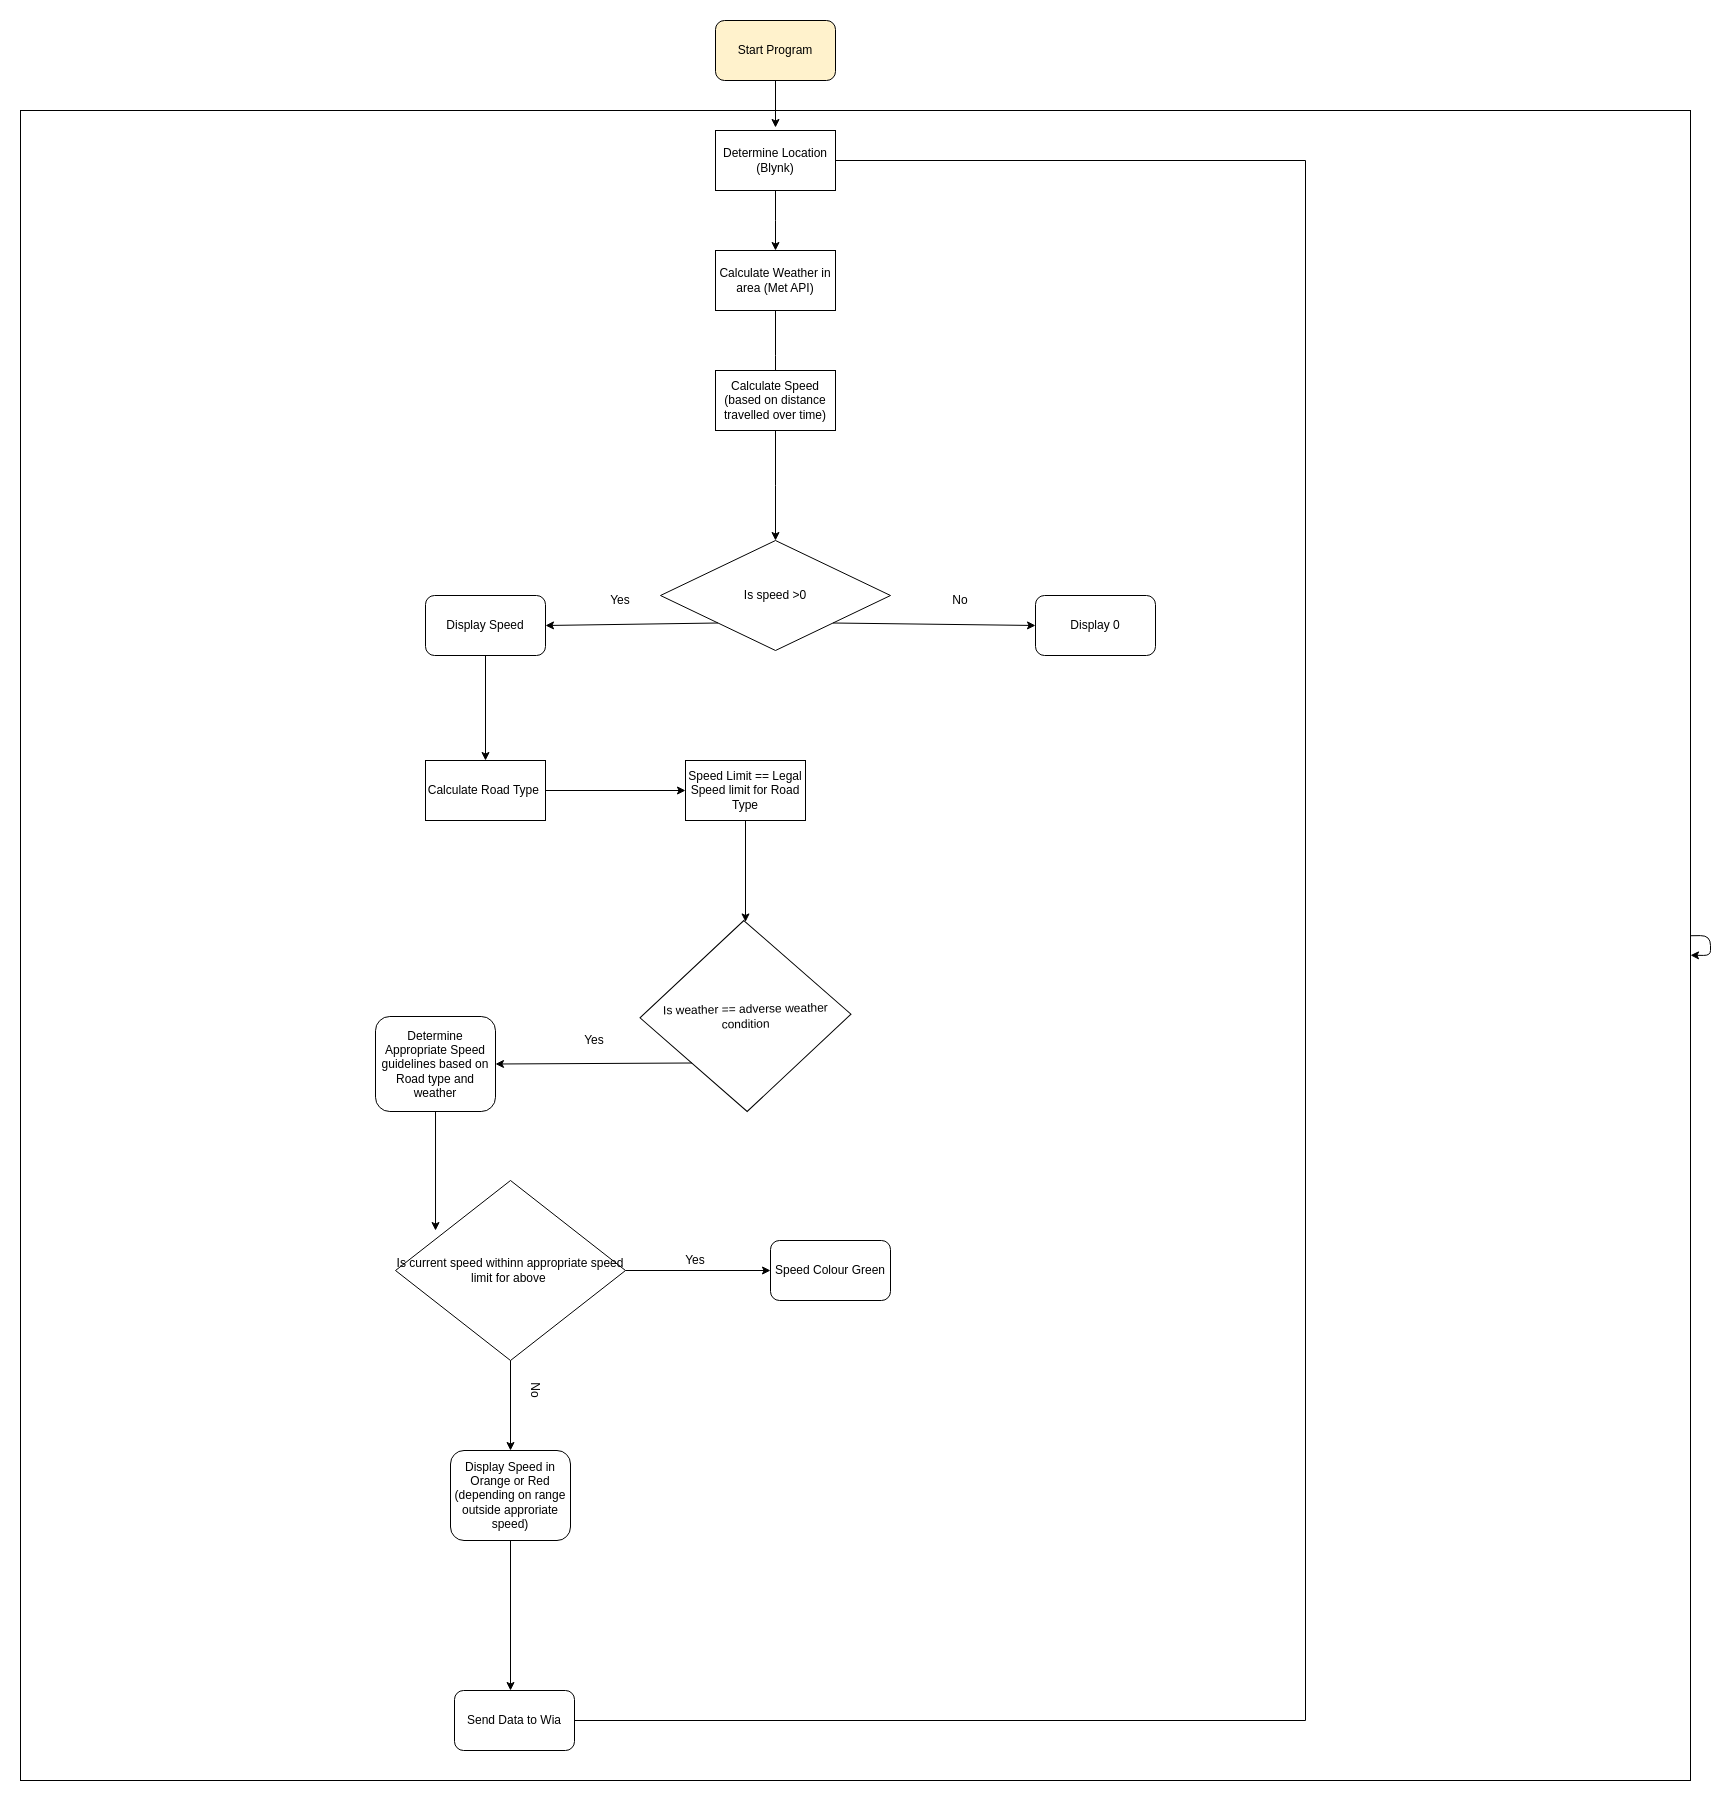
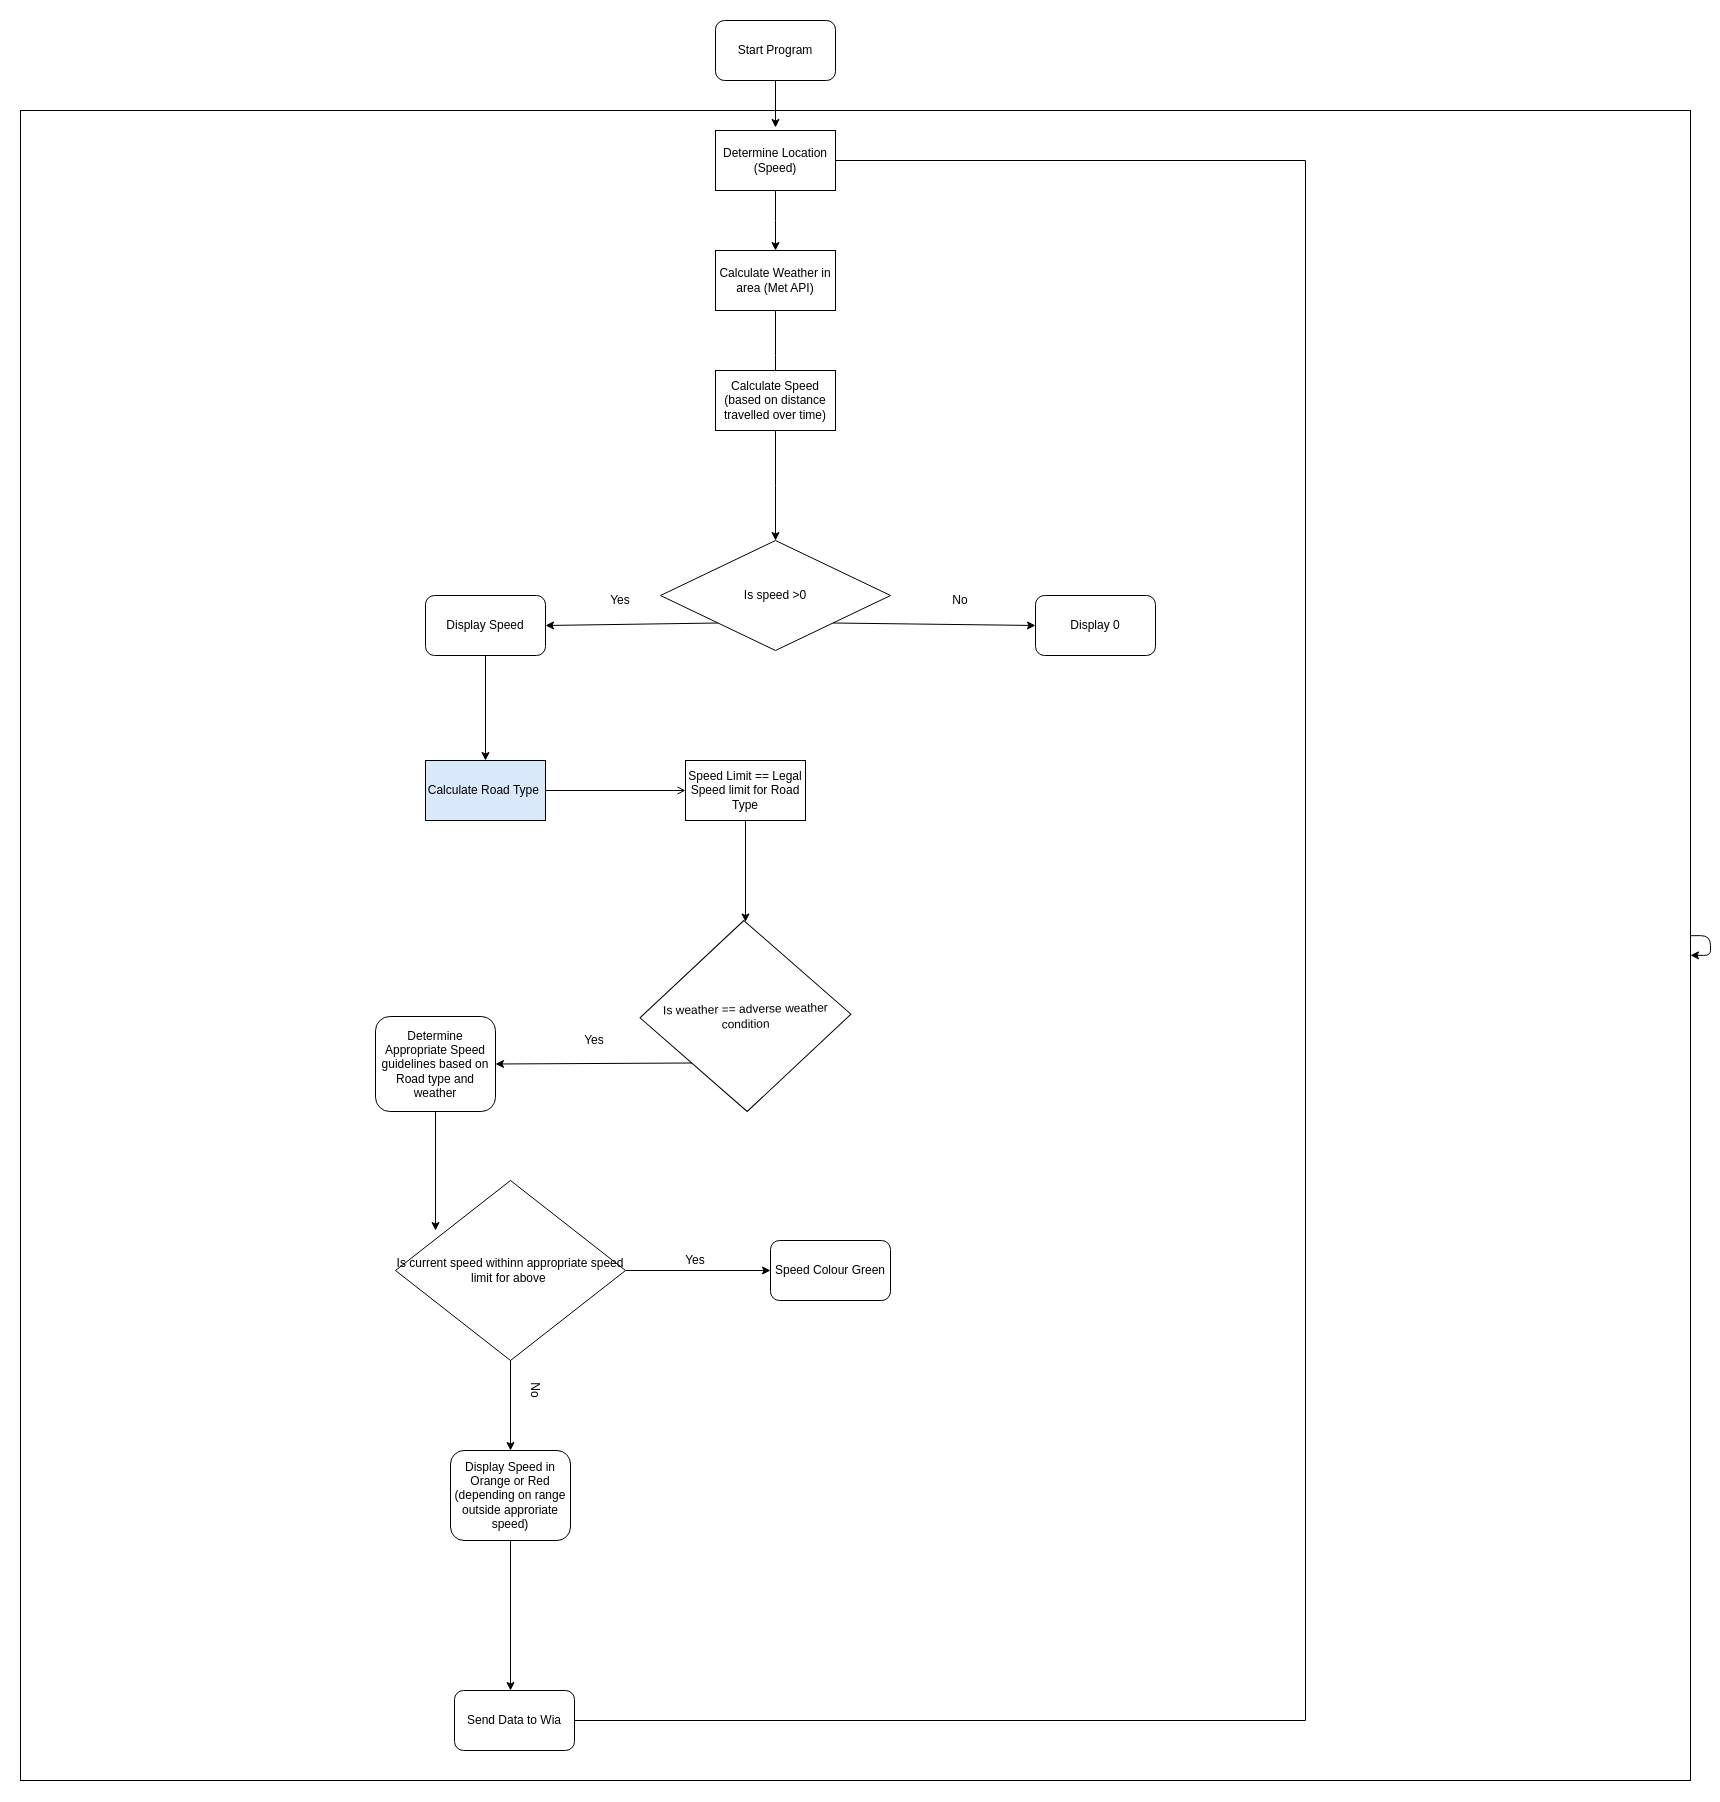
(776, 51) -> (776, 51)
(776, 161) -> (776, 161)
(486, 791) -> (486, 791)
(677, 791) -> (679, 791)
